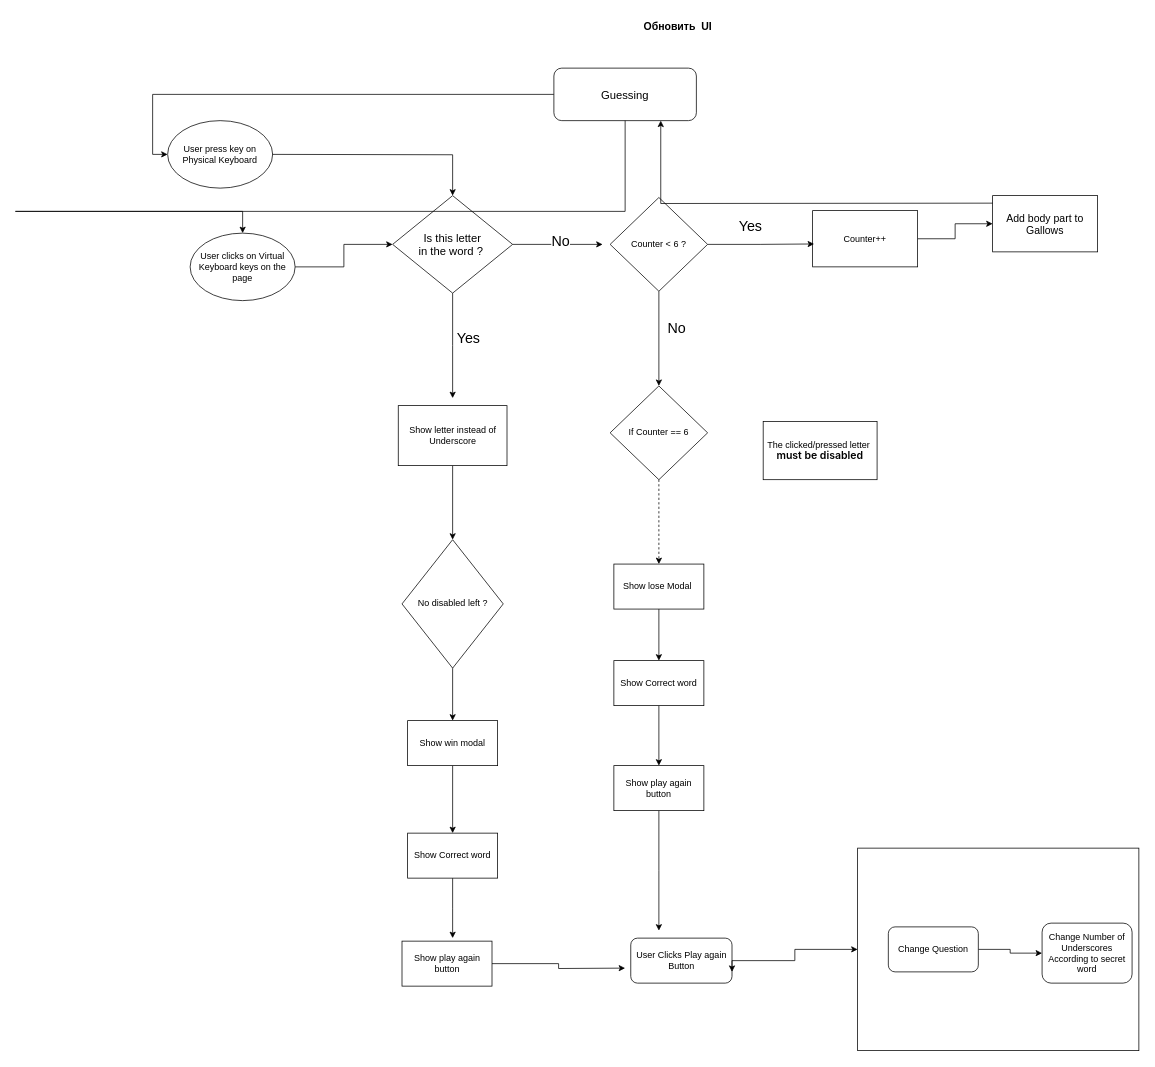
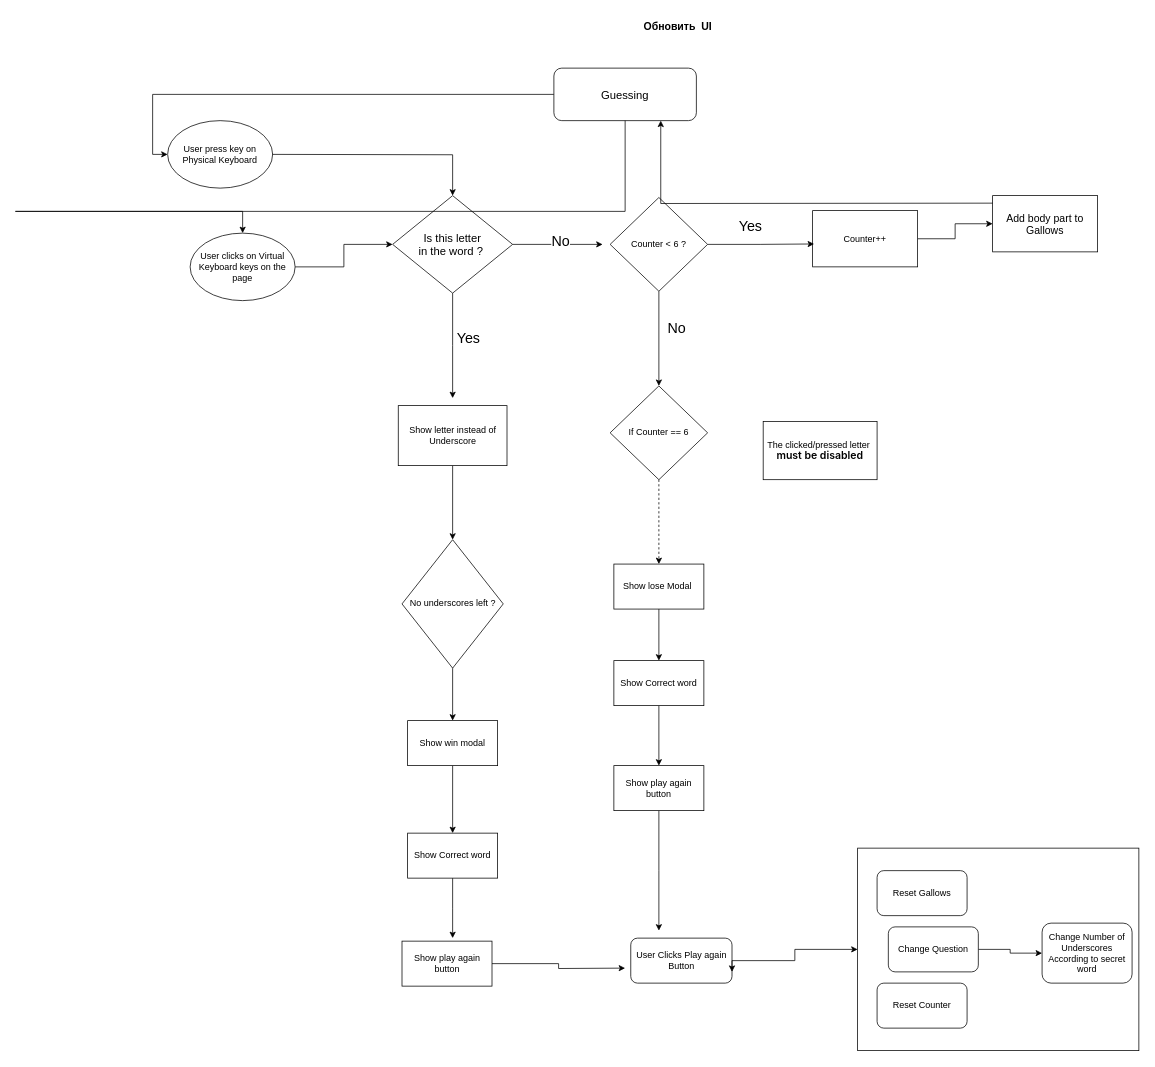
(453, 603) -> (453, 603)
none -> (922, 893)
none -> (922, 1005)
